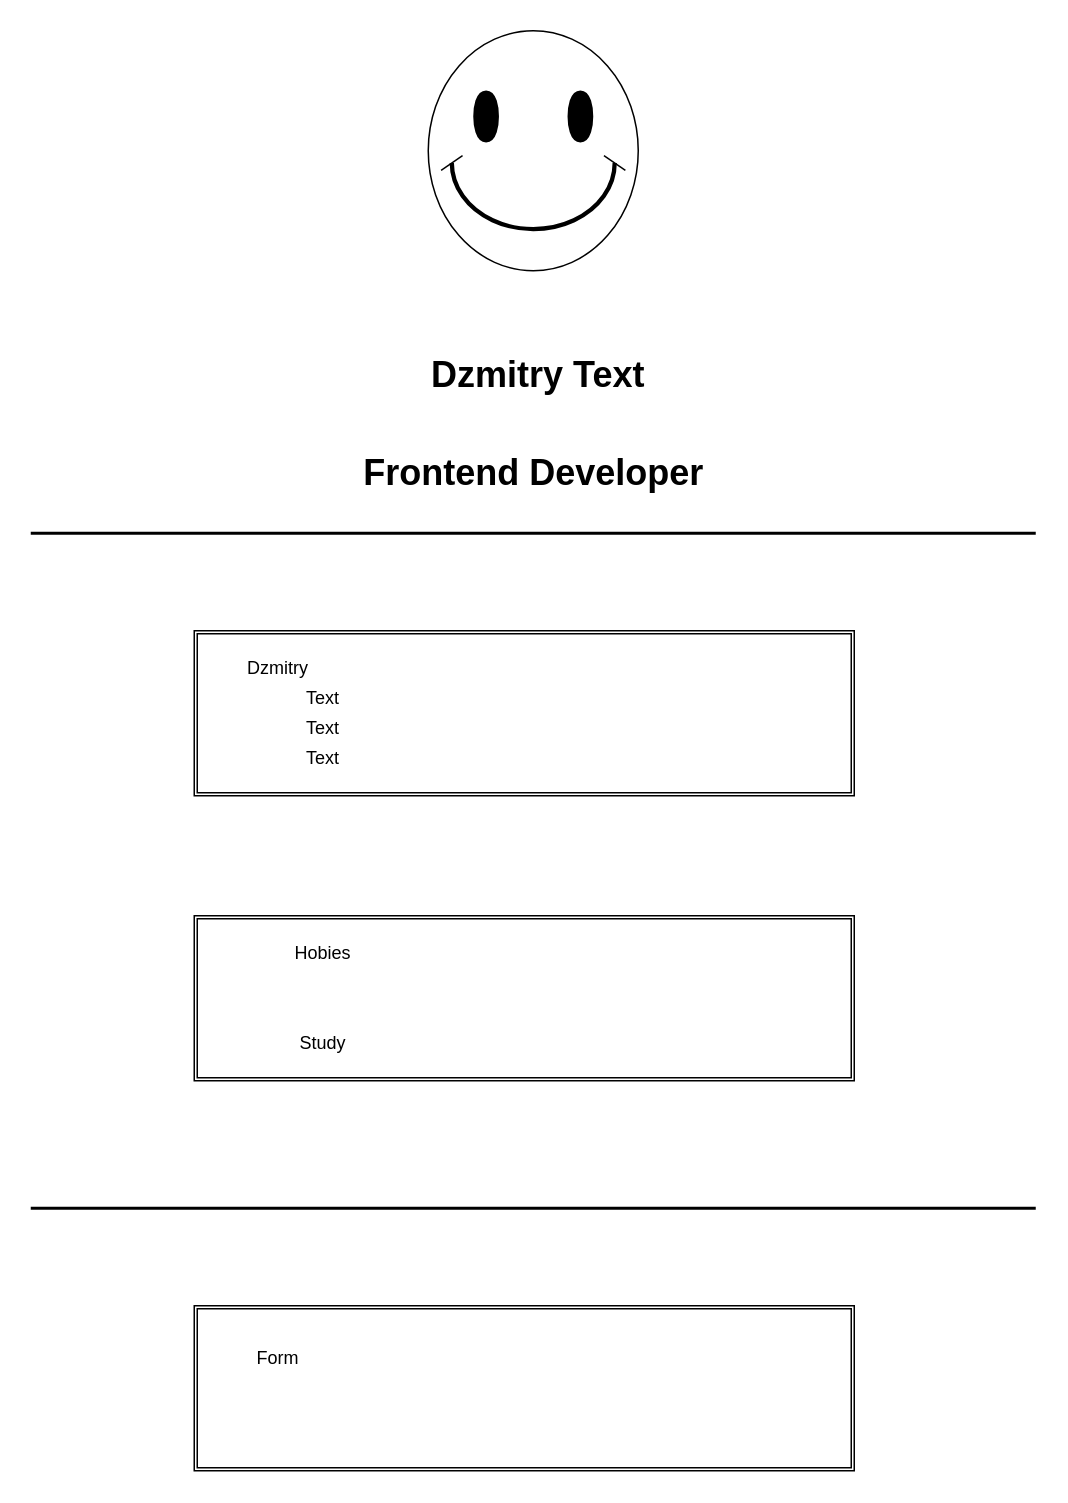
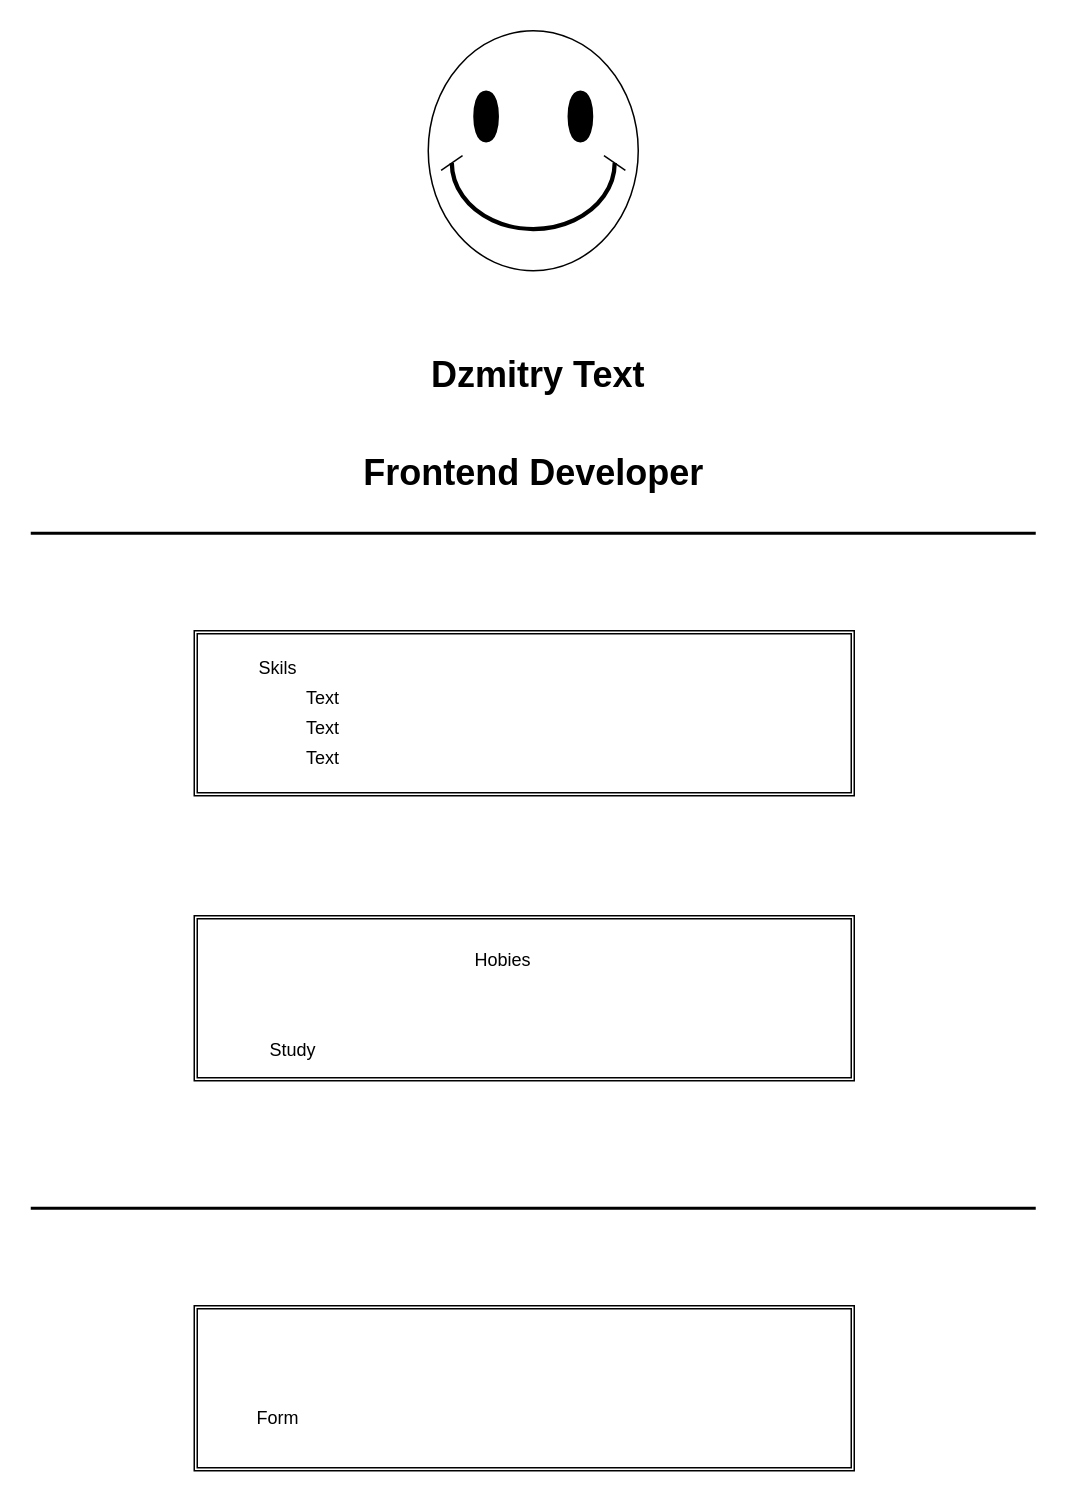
(278, 668) -> (278, 668)
(323, 953) -> (503, 961)
(323, 1043) -> (293, 1051)
(278, 1358) -> (278, 1418)
